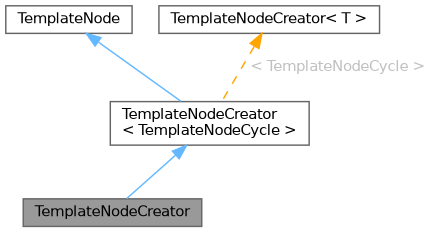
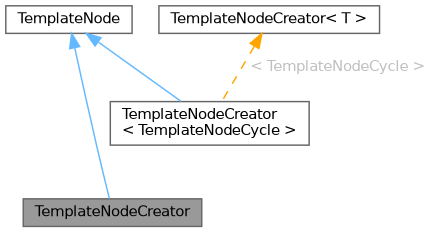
(151, 177) -> (92, 123)
